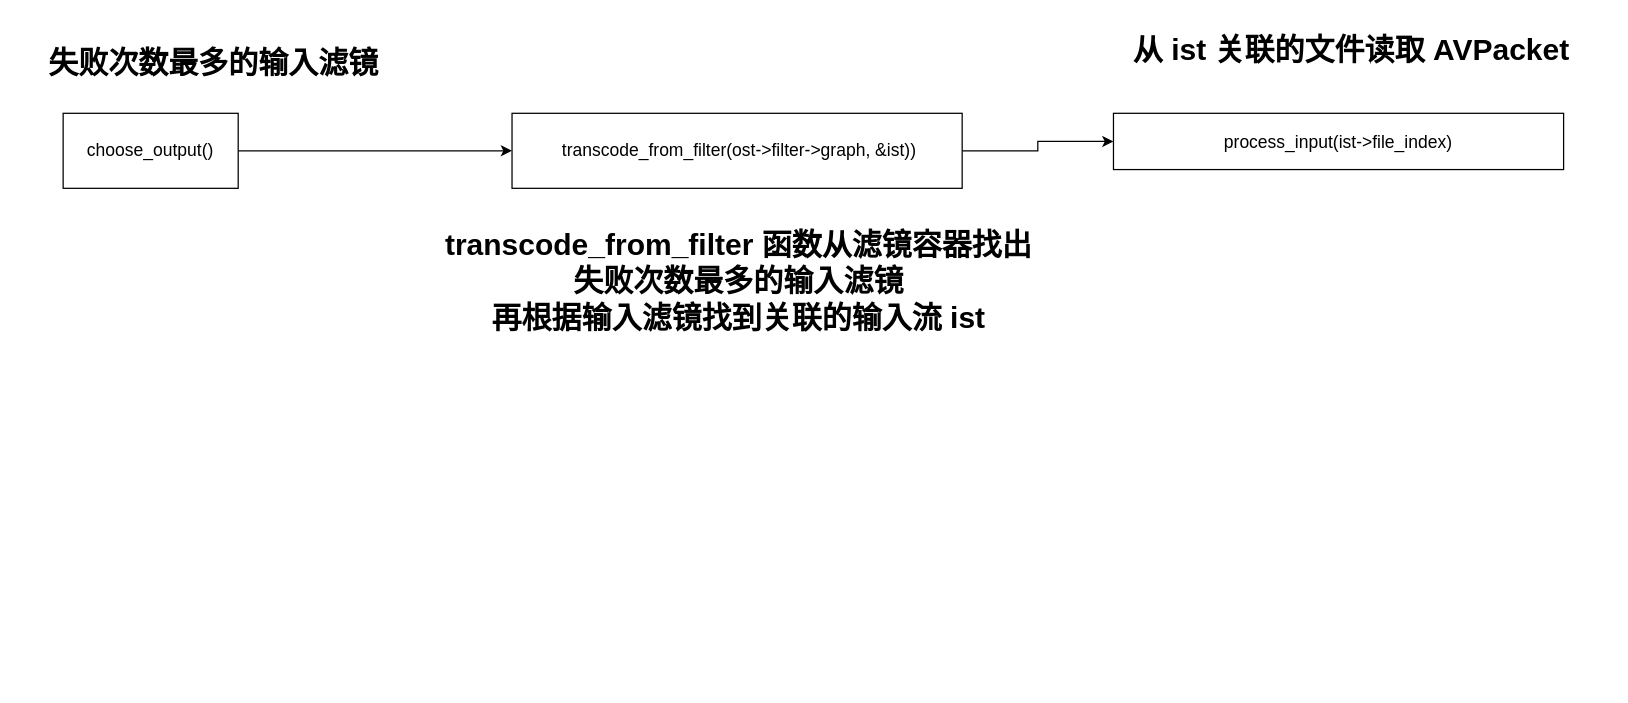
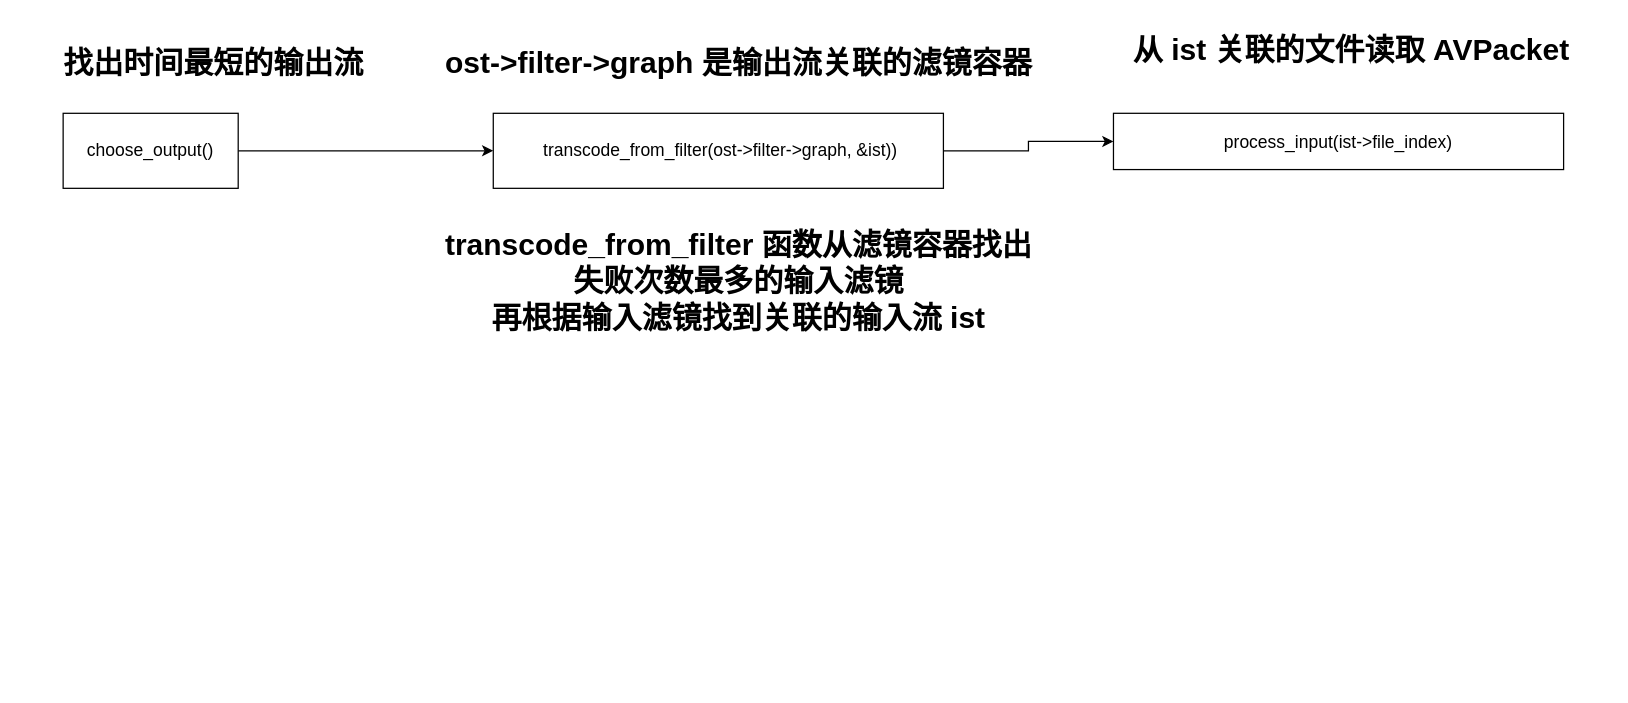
(214, 63) -> (214, 63)
none -> (738, 63)
(737, 151) -> (718, 151)
